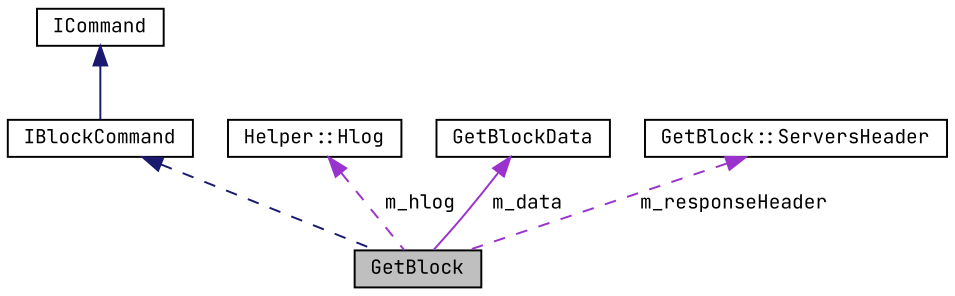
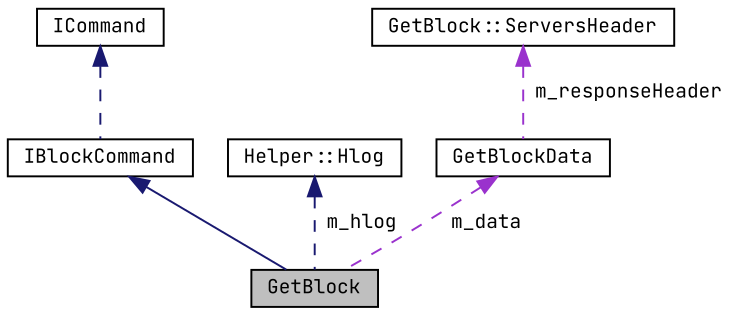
(100, 93) -> (100, 103)
(269, 207) -> (216, 228)
(597, 207) -> (523, 103)
(373, 212) -> (315, 233)
(467, 212) -> (413, 229)
